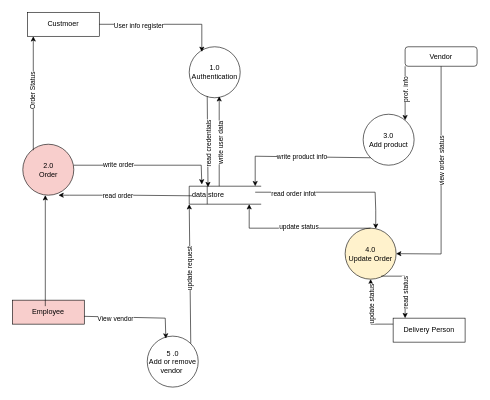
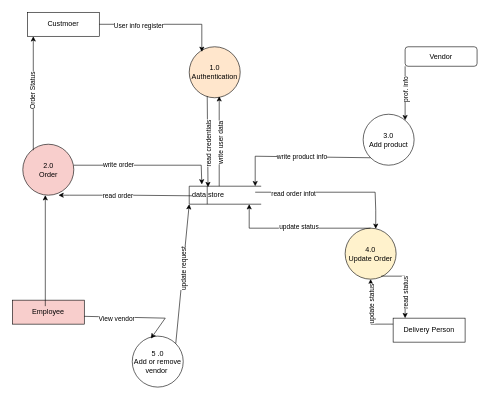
(215, 72) -> (215, 72)
(441, 160) -> none
(173, 362) -> (158, 362)
